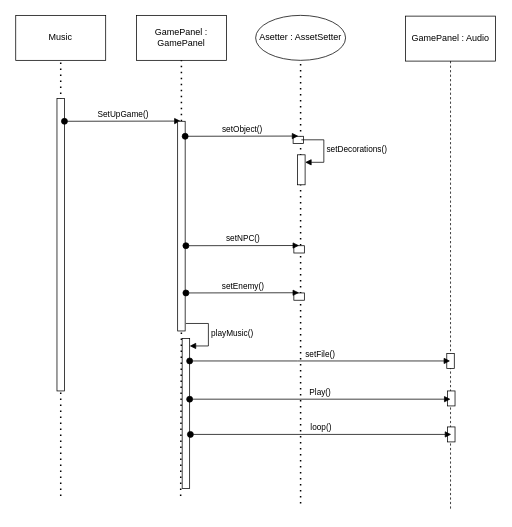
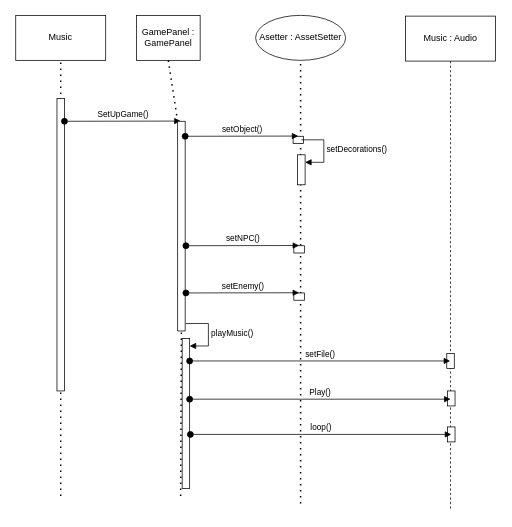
(181, 38) -> (168, 38)
(450, 39) -> (450, 39)
